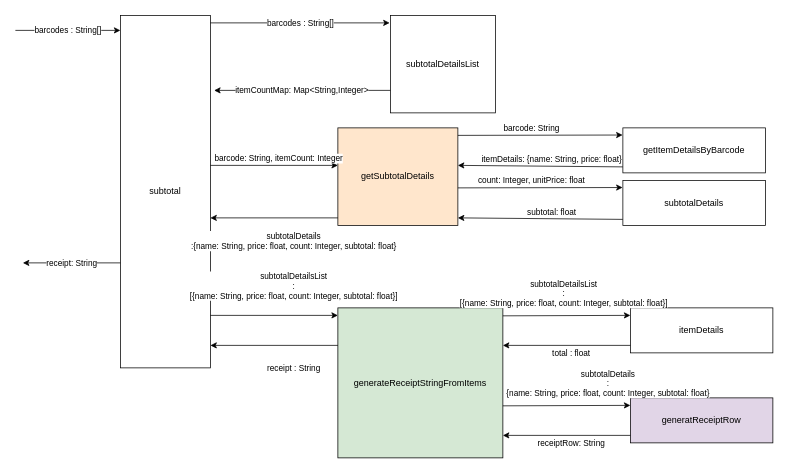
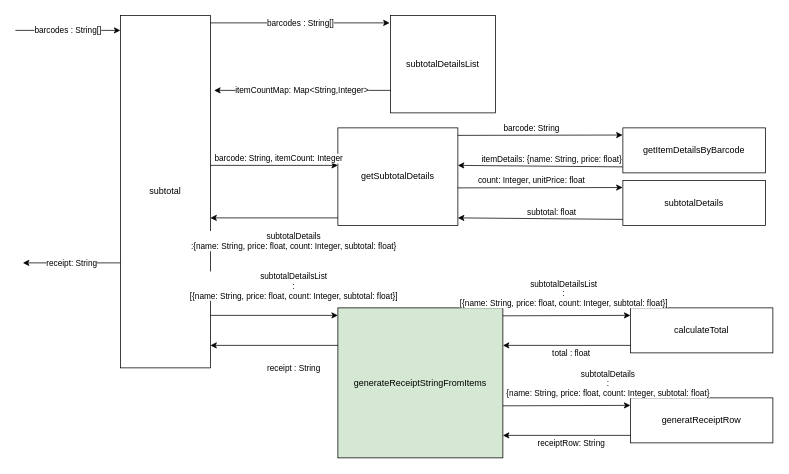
(398, 177) -> (398, 177)
(702, 330) -> (702, 330)
(702, 420) -> (702, 420)
